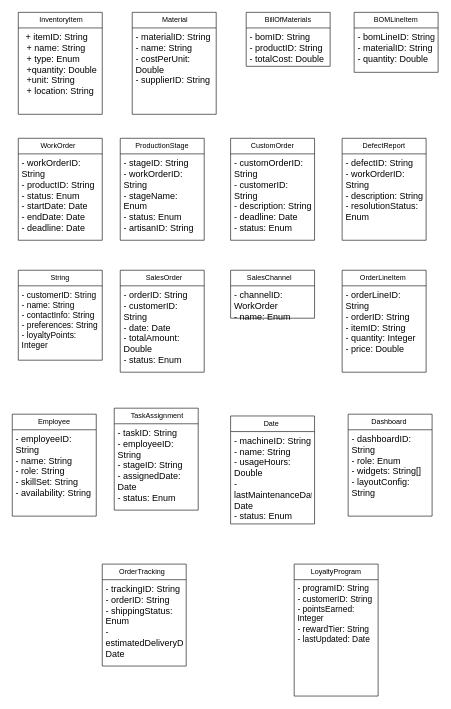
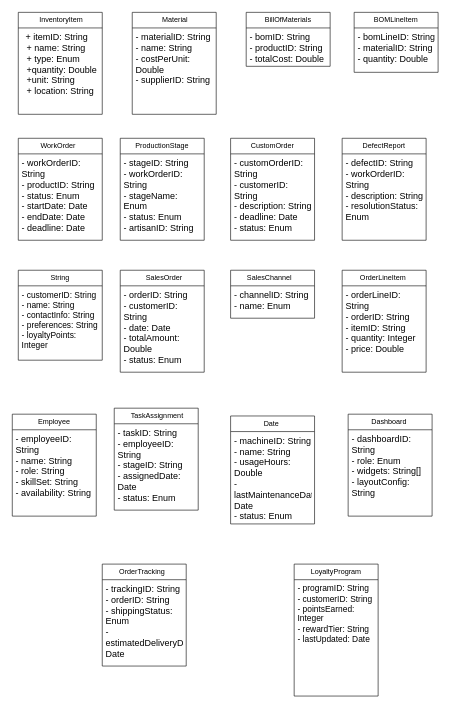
(273, 303) -> (268, 299)
